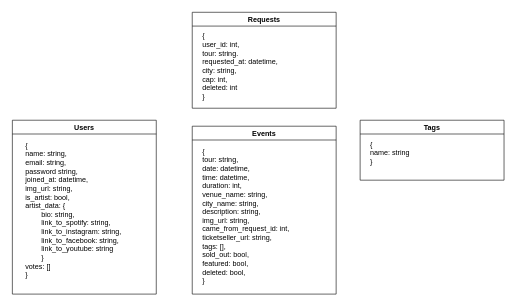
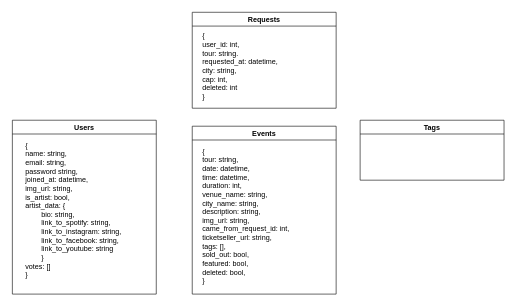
(393, 153) -> none
